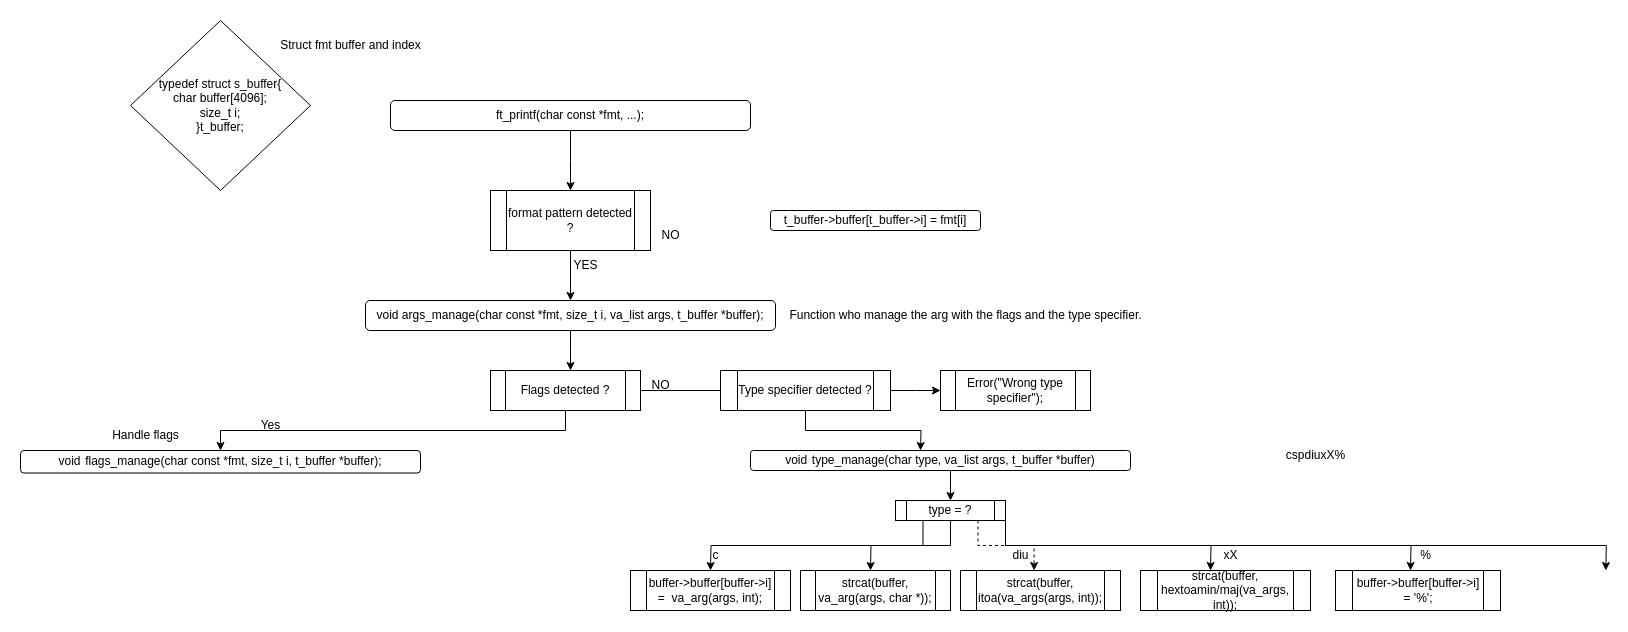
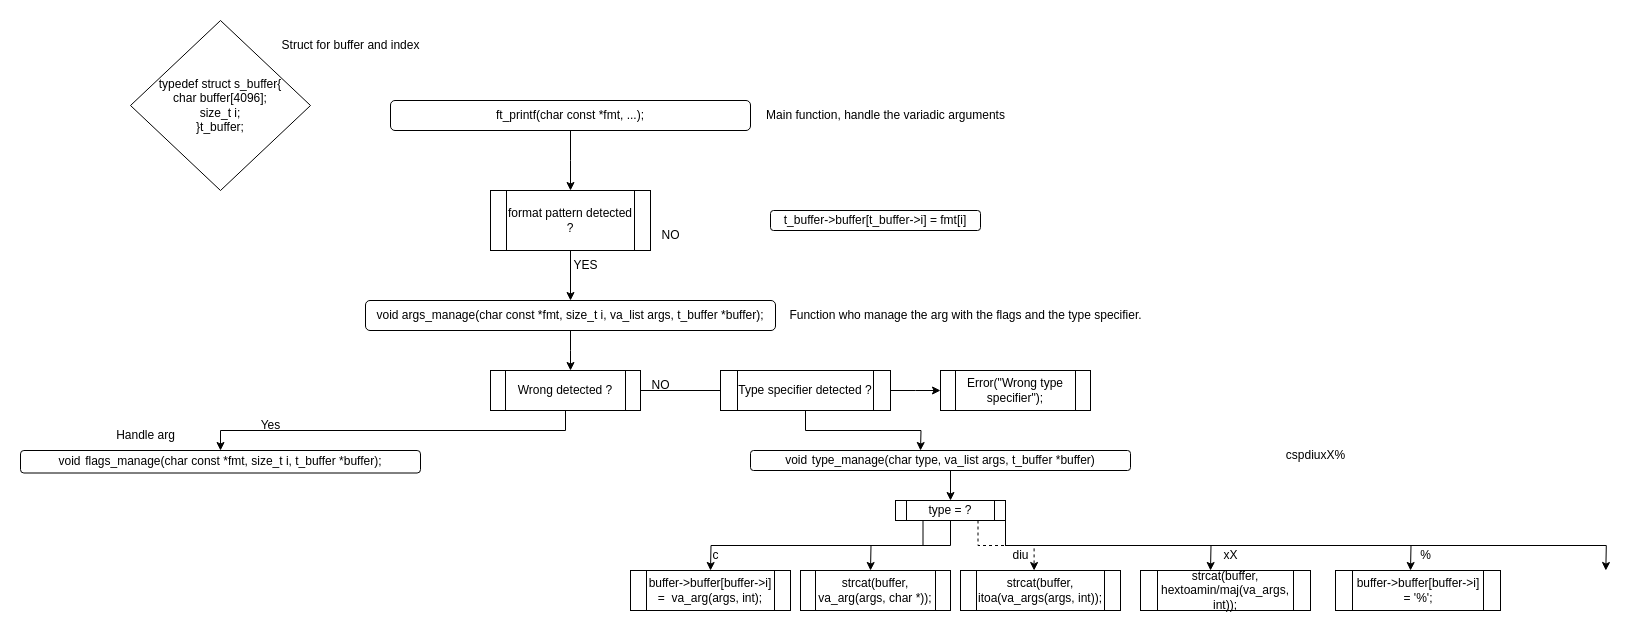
(351, 46) -> (351, 46)
none -> (886, 116)
(566, 391) -> (566, 391)
(146, 436) -> (146, 436)
